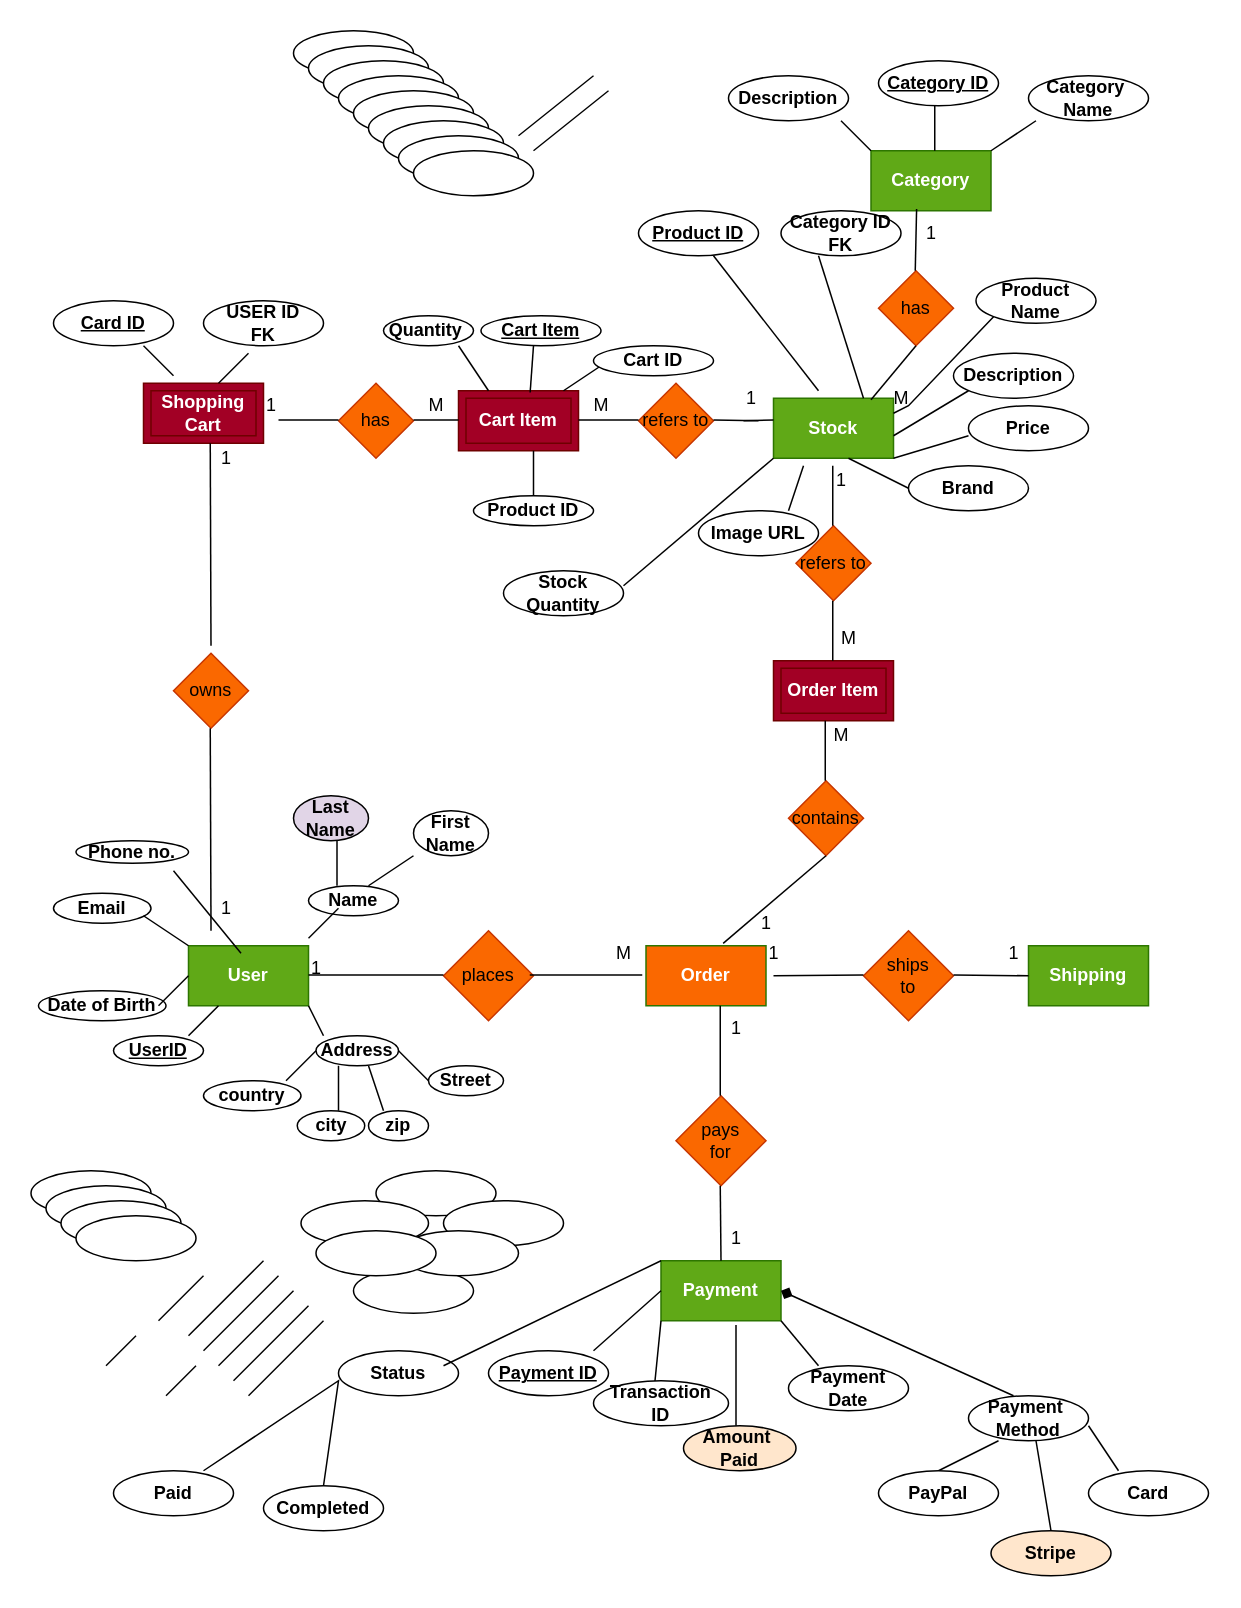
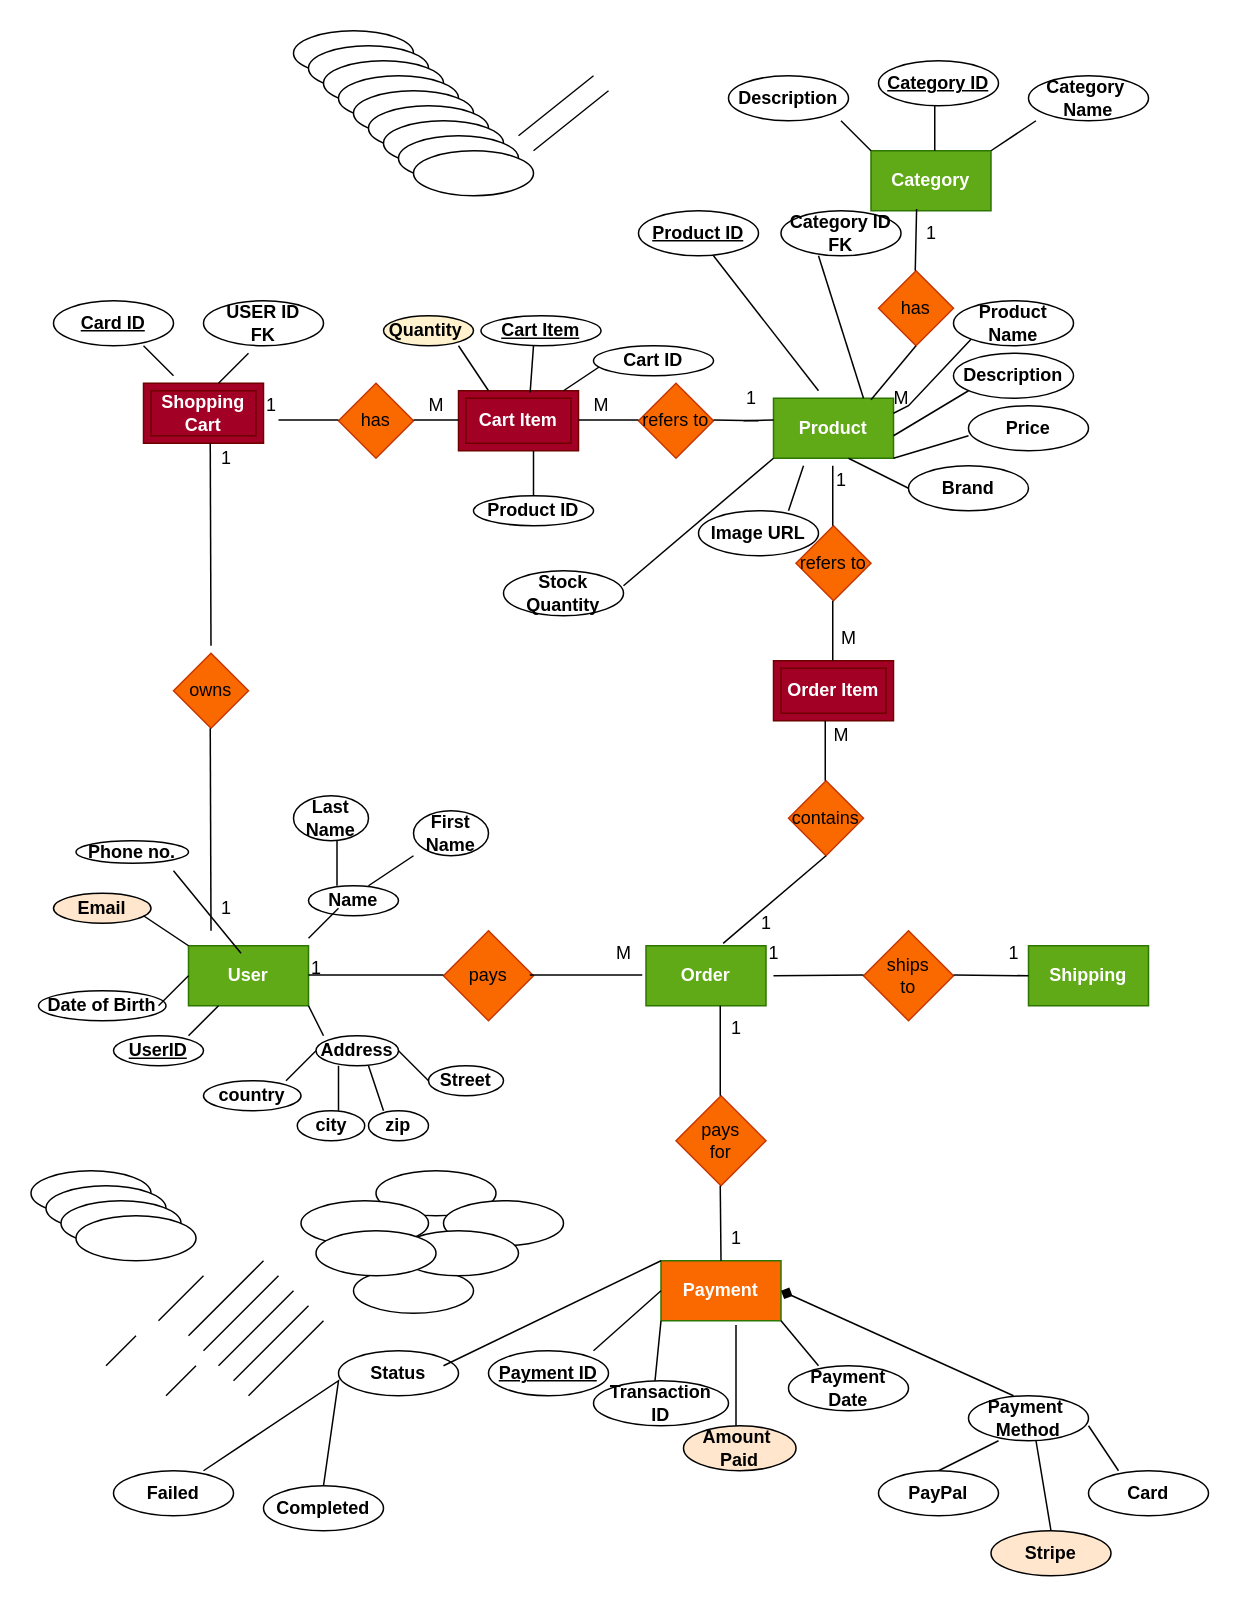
(1036, 301) -> (1013, 323)
(428, 331) -> (428, 331)
(833, 428) -> (833, 428)
(331, 818) -> (331, 818)
(102, 908) -> (102, 908)
(488, 976) -> (488, 976)
(706, 976) -> (706, 976)
(721, 1291) -> (721, 1291)
(173, 1493) -> (173, 1493)
